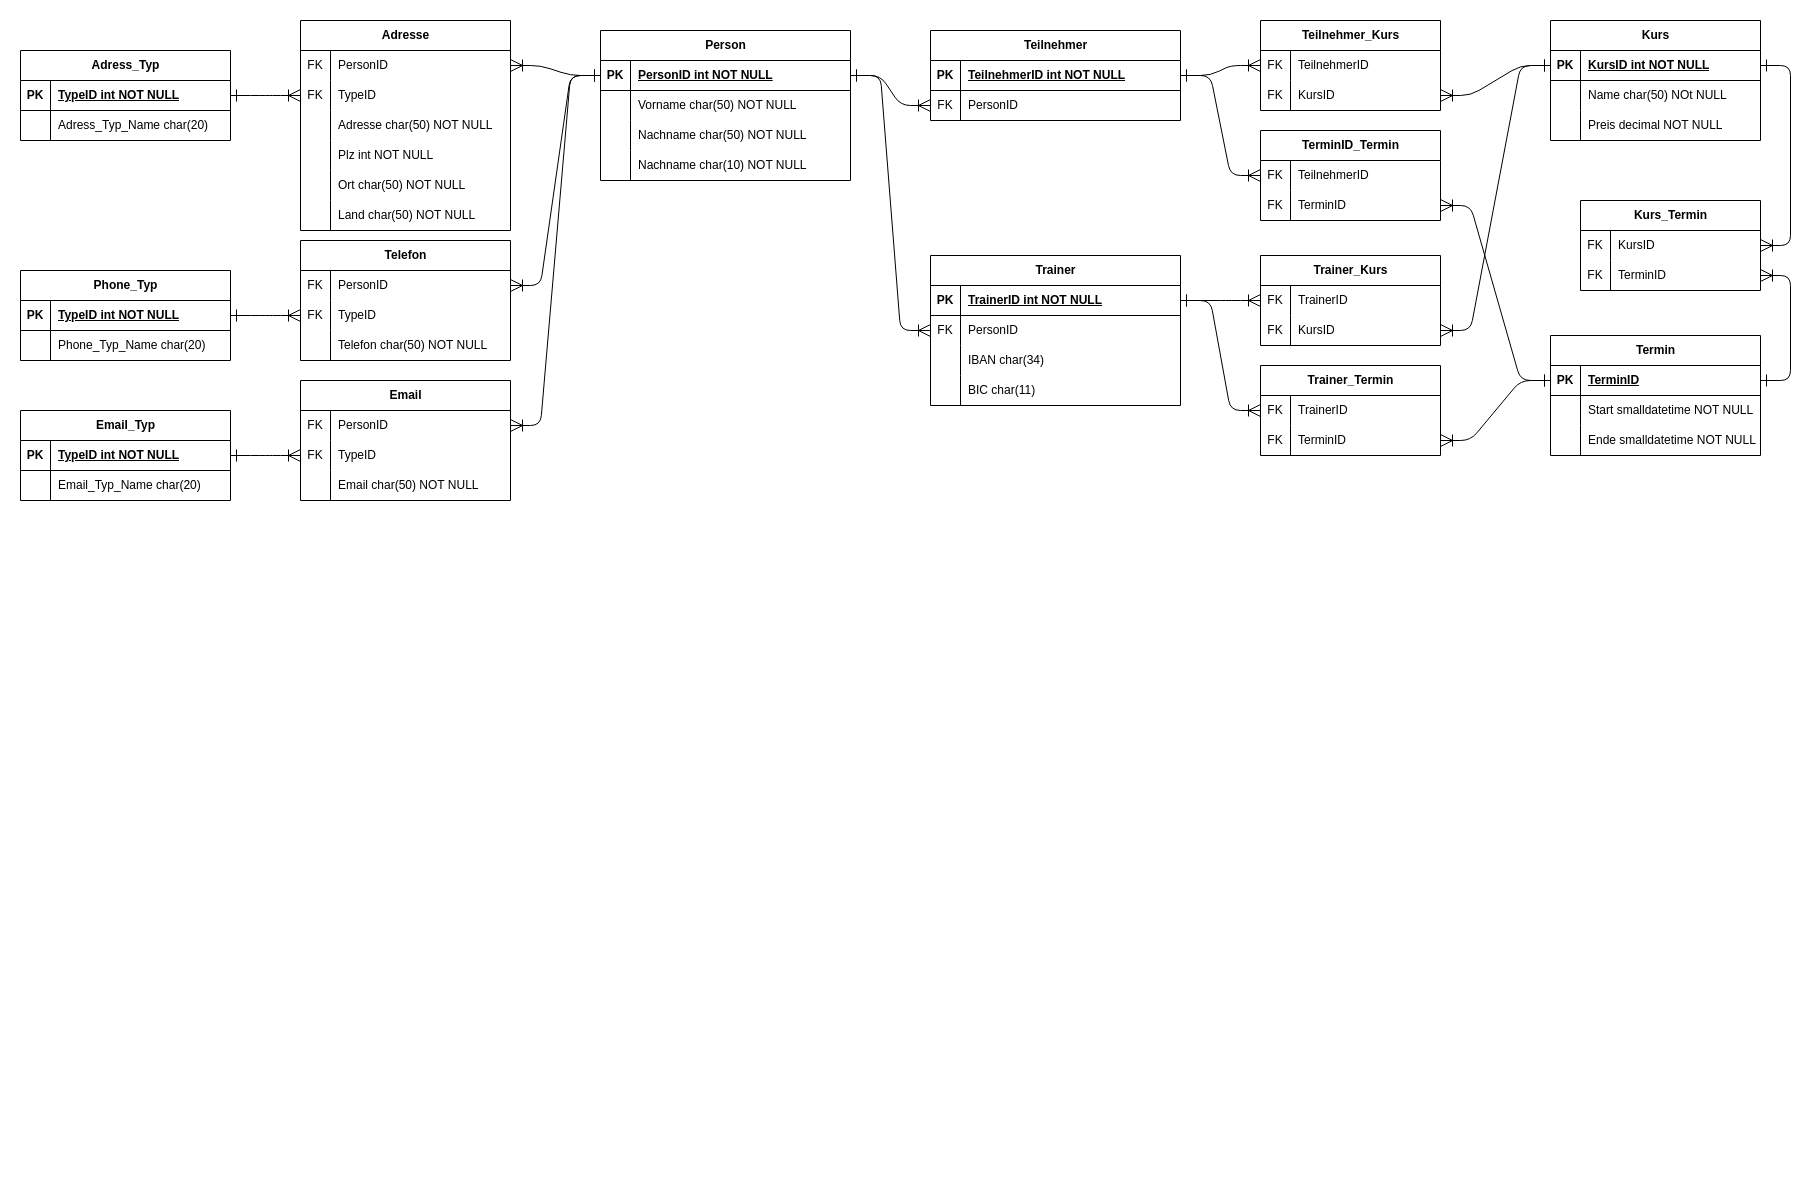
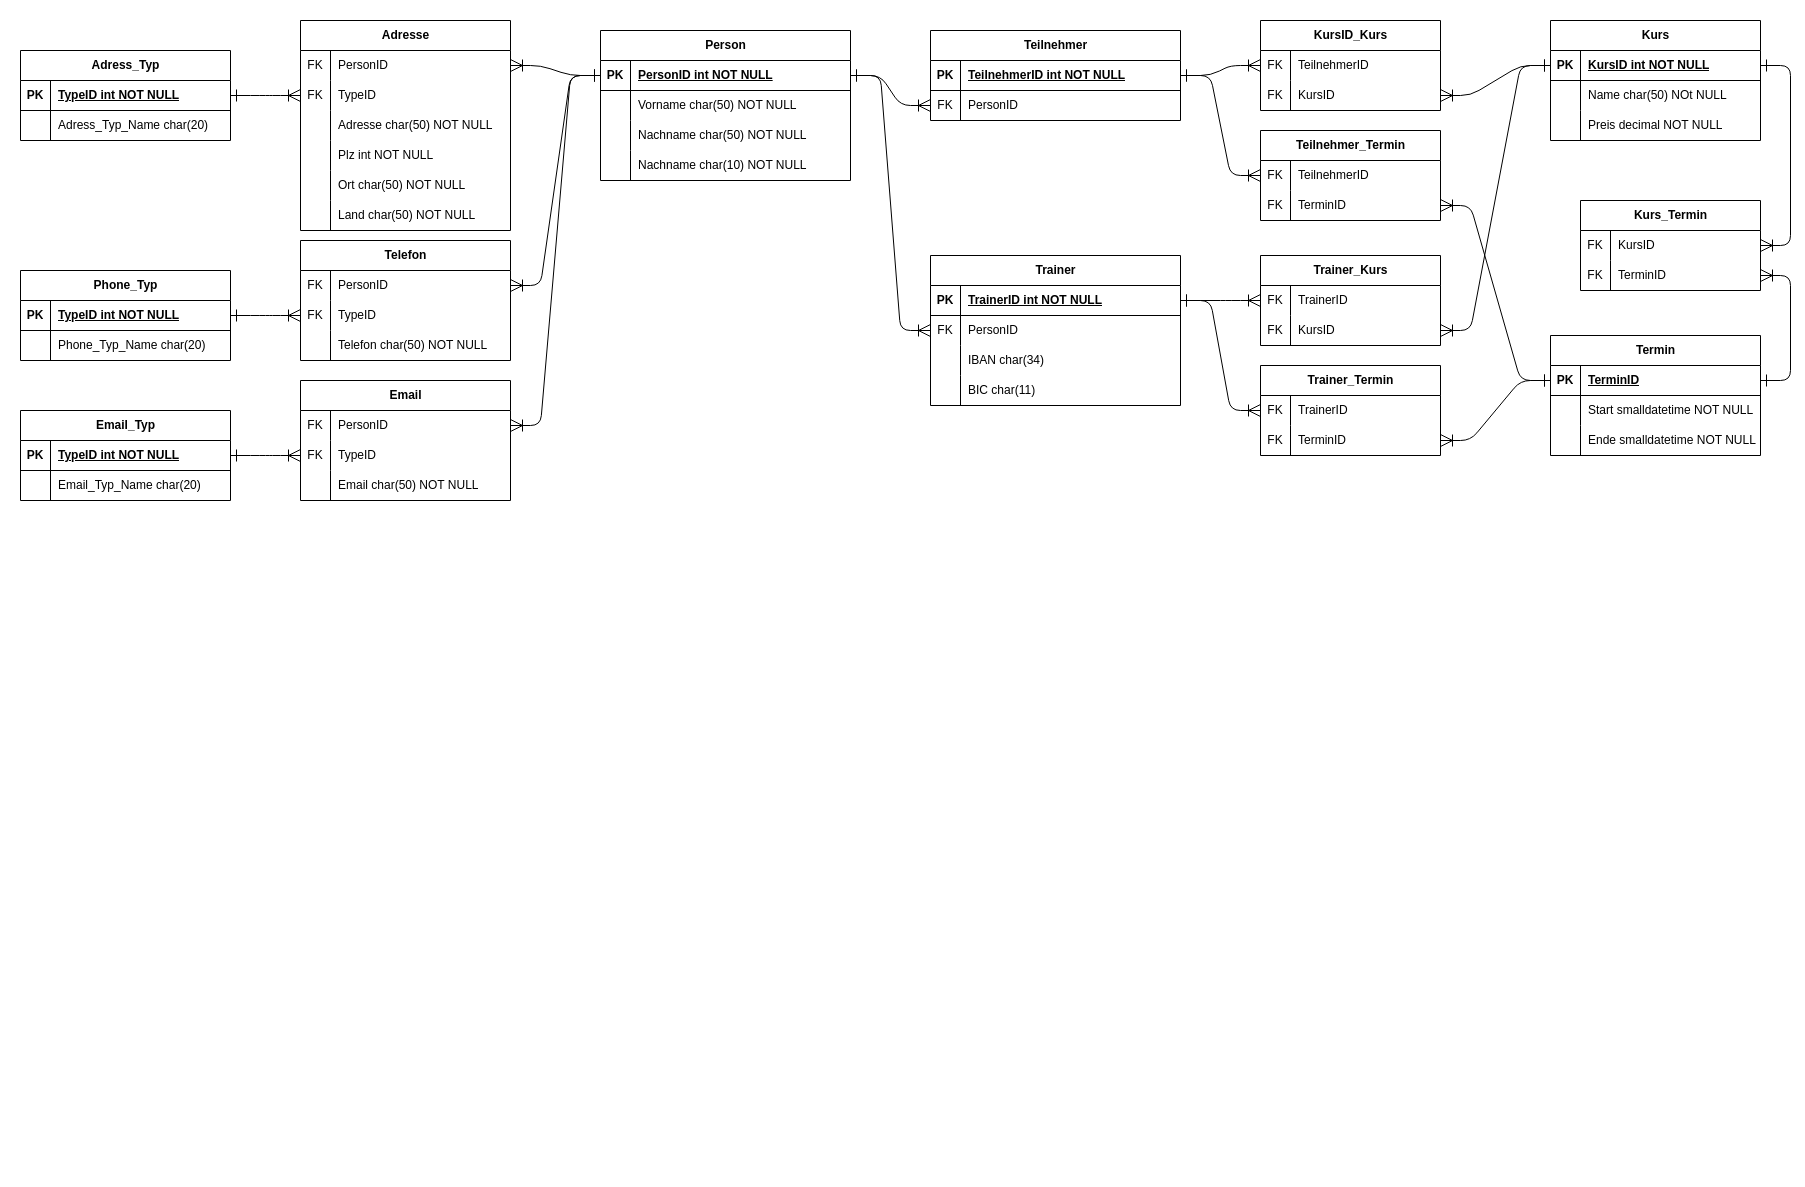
(1351, 36) -> (1351, 36)
(1351, 146) -> (1351, 146)
